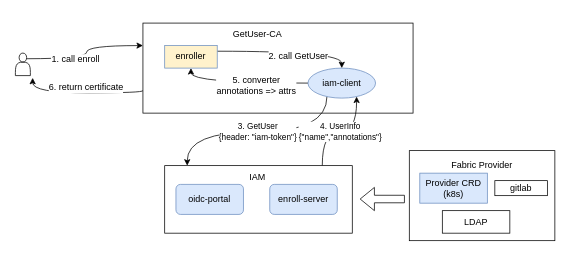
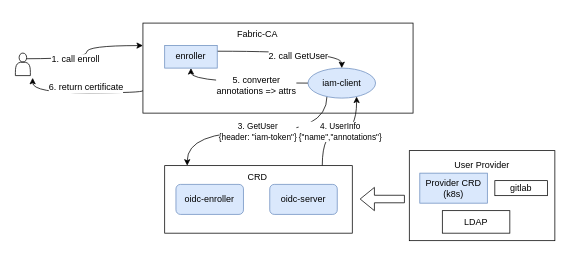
(258, 34) -> (258, 34)
(191, 57) -> (191, 57)
(482, 165) -> (482, 165)
(258, 177) -> (258, 177)
(210, 199) -> (210, 199)
(303, 199) -> (303, 199)
